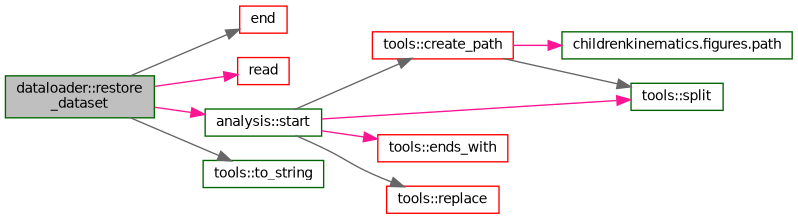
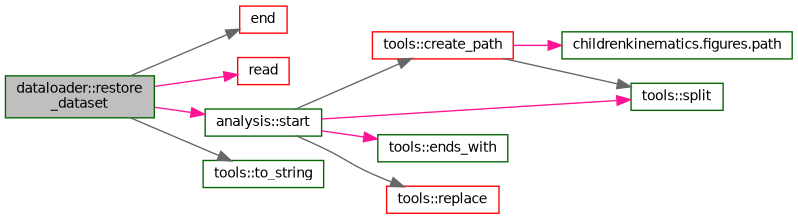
(443, 148) -> (443, 148)
